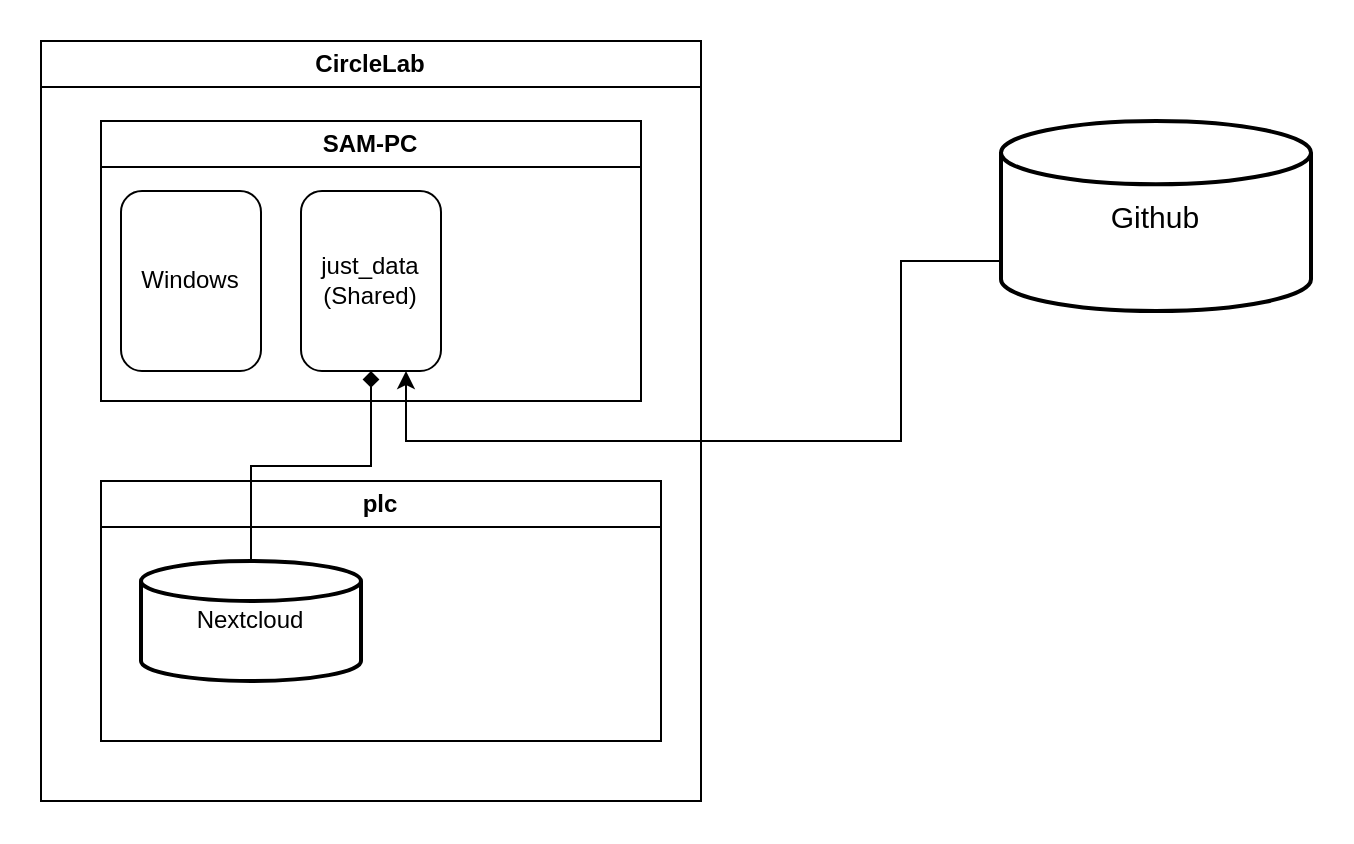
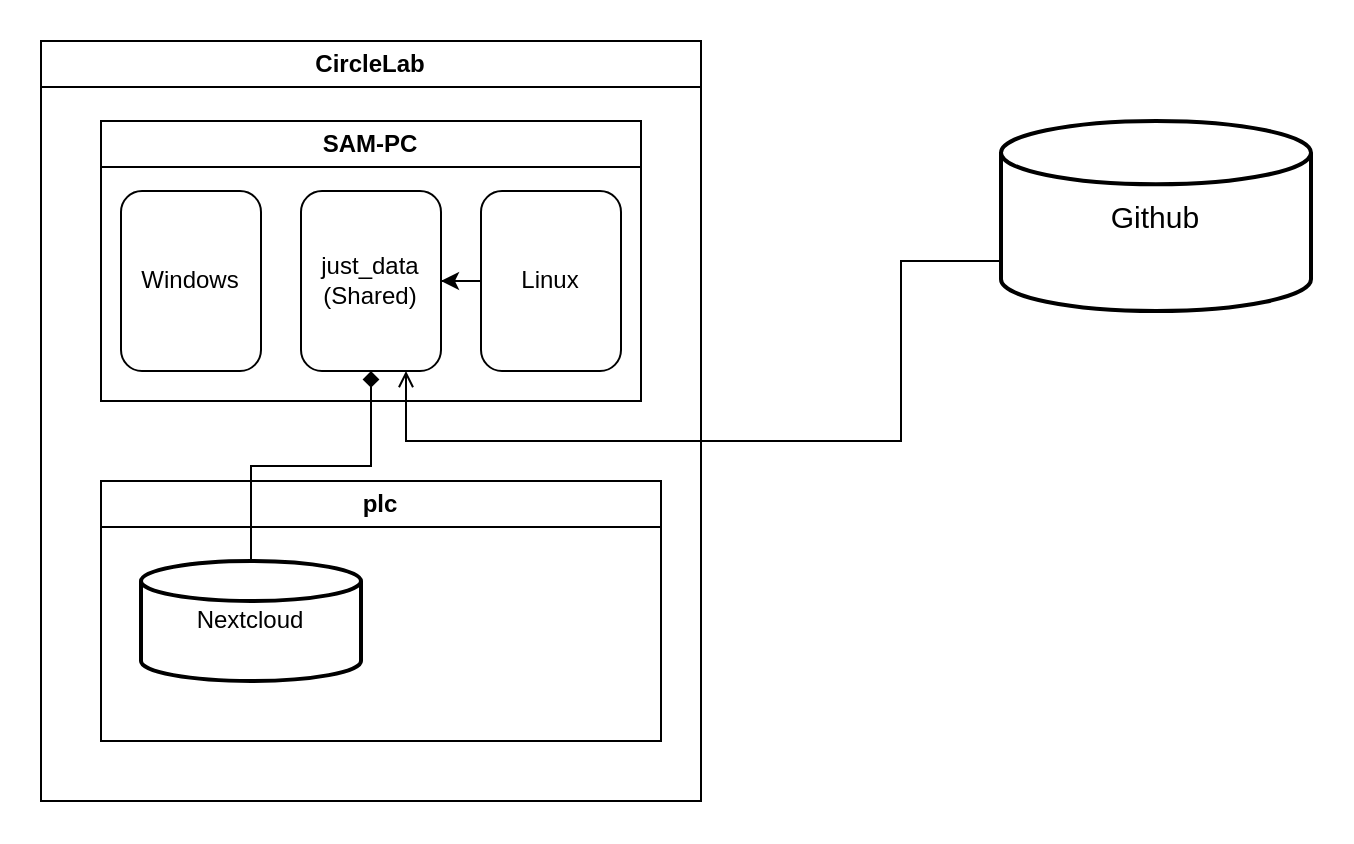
none -> (454, 281)
none -> (551, 281)
(406, 386) -> (406, 383)
